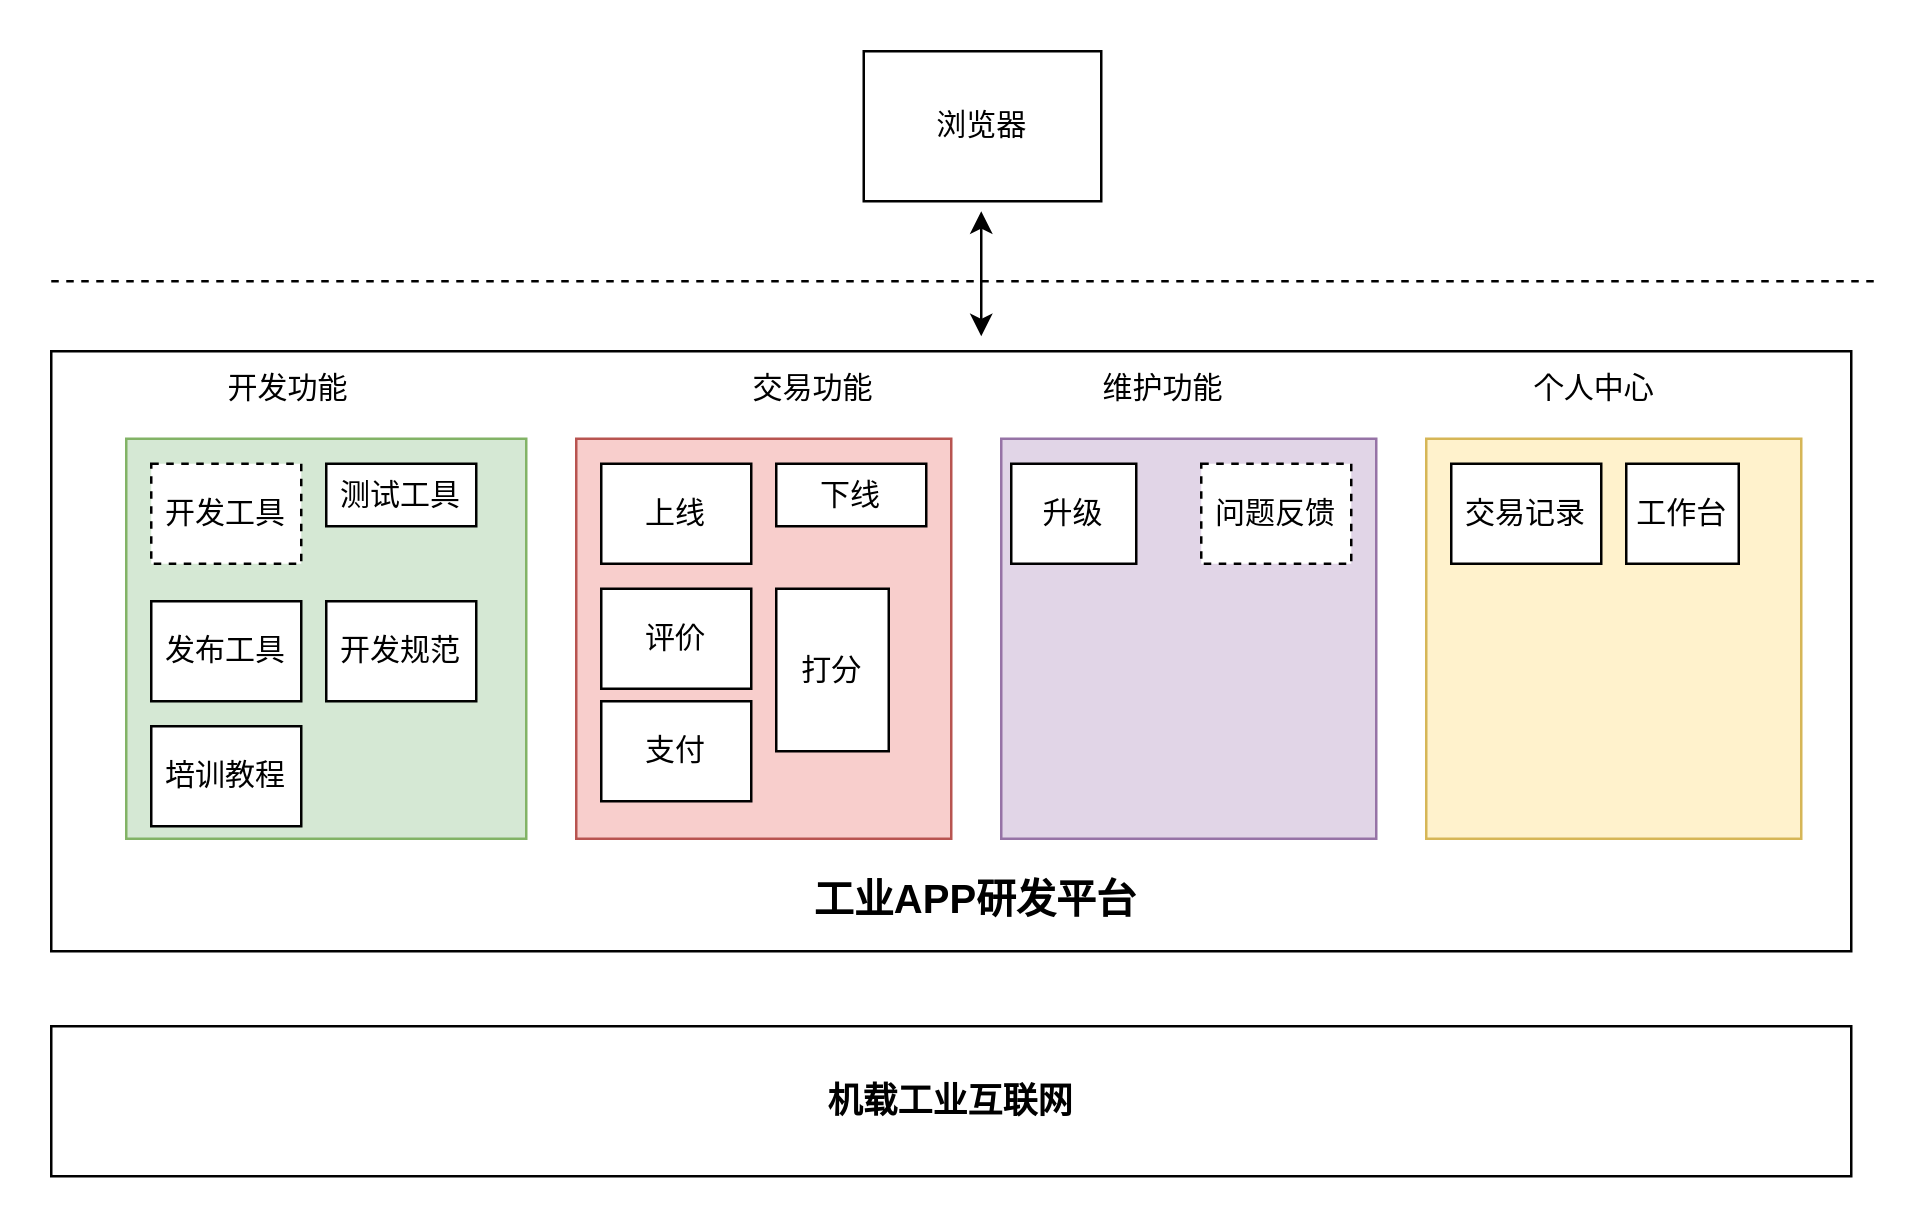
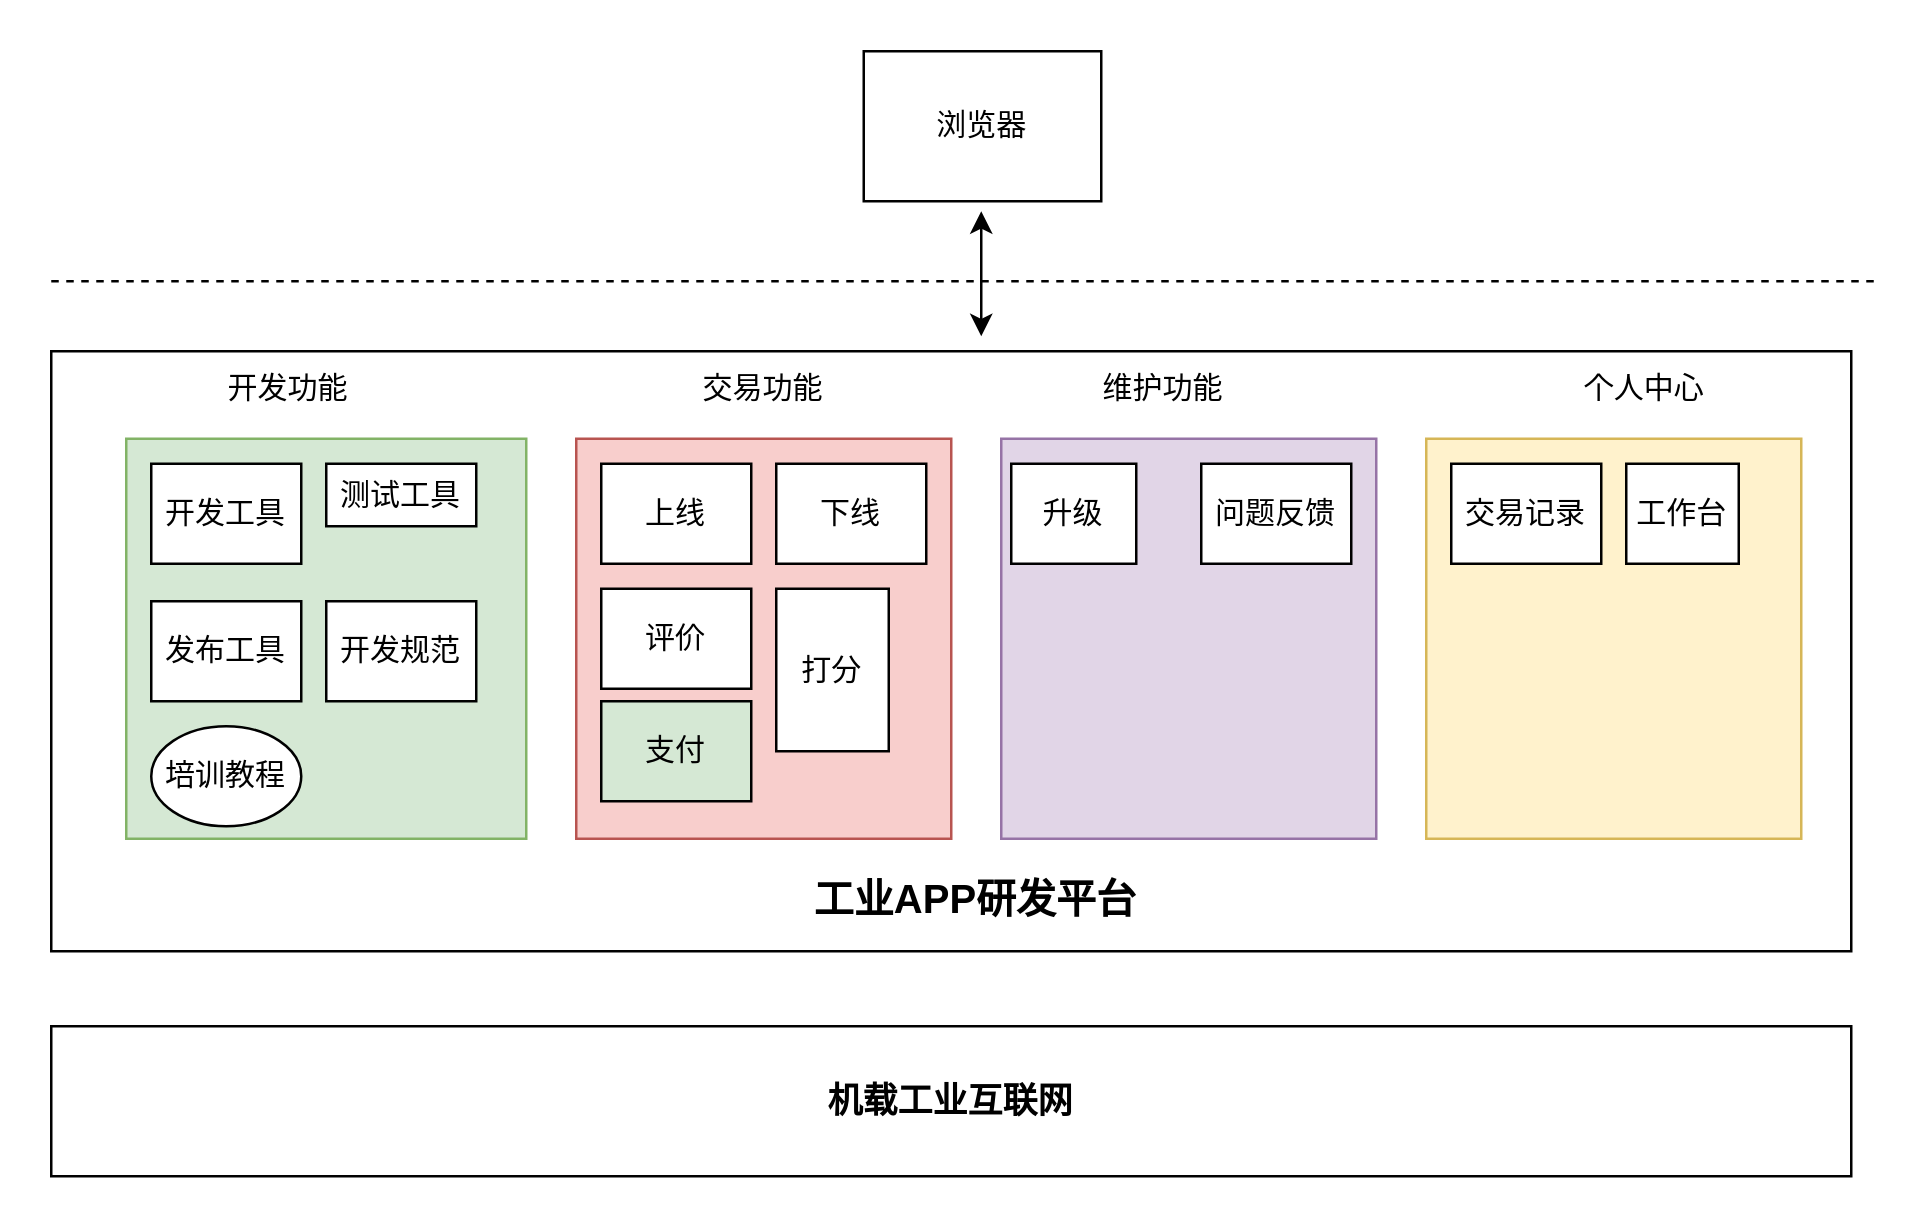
(814, 389) -> (764, 389)
(1595, 389) -> (1645, 389)
(851, 495) -> (851, 514)
(226, 514) -> (226, 514)
(1276, 514) -> (1276, 514)
(676, 751) -> (676, 751)
(226, 776) -> (226, 776)
